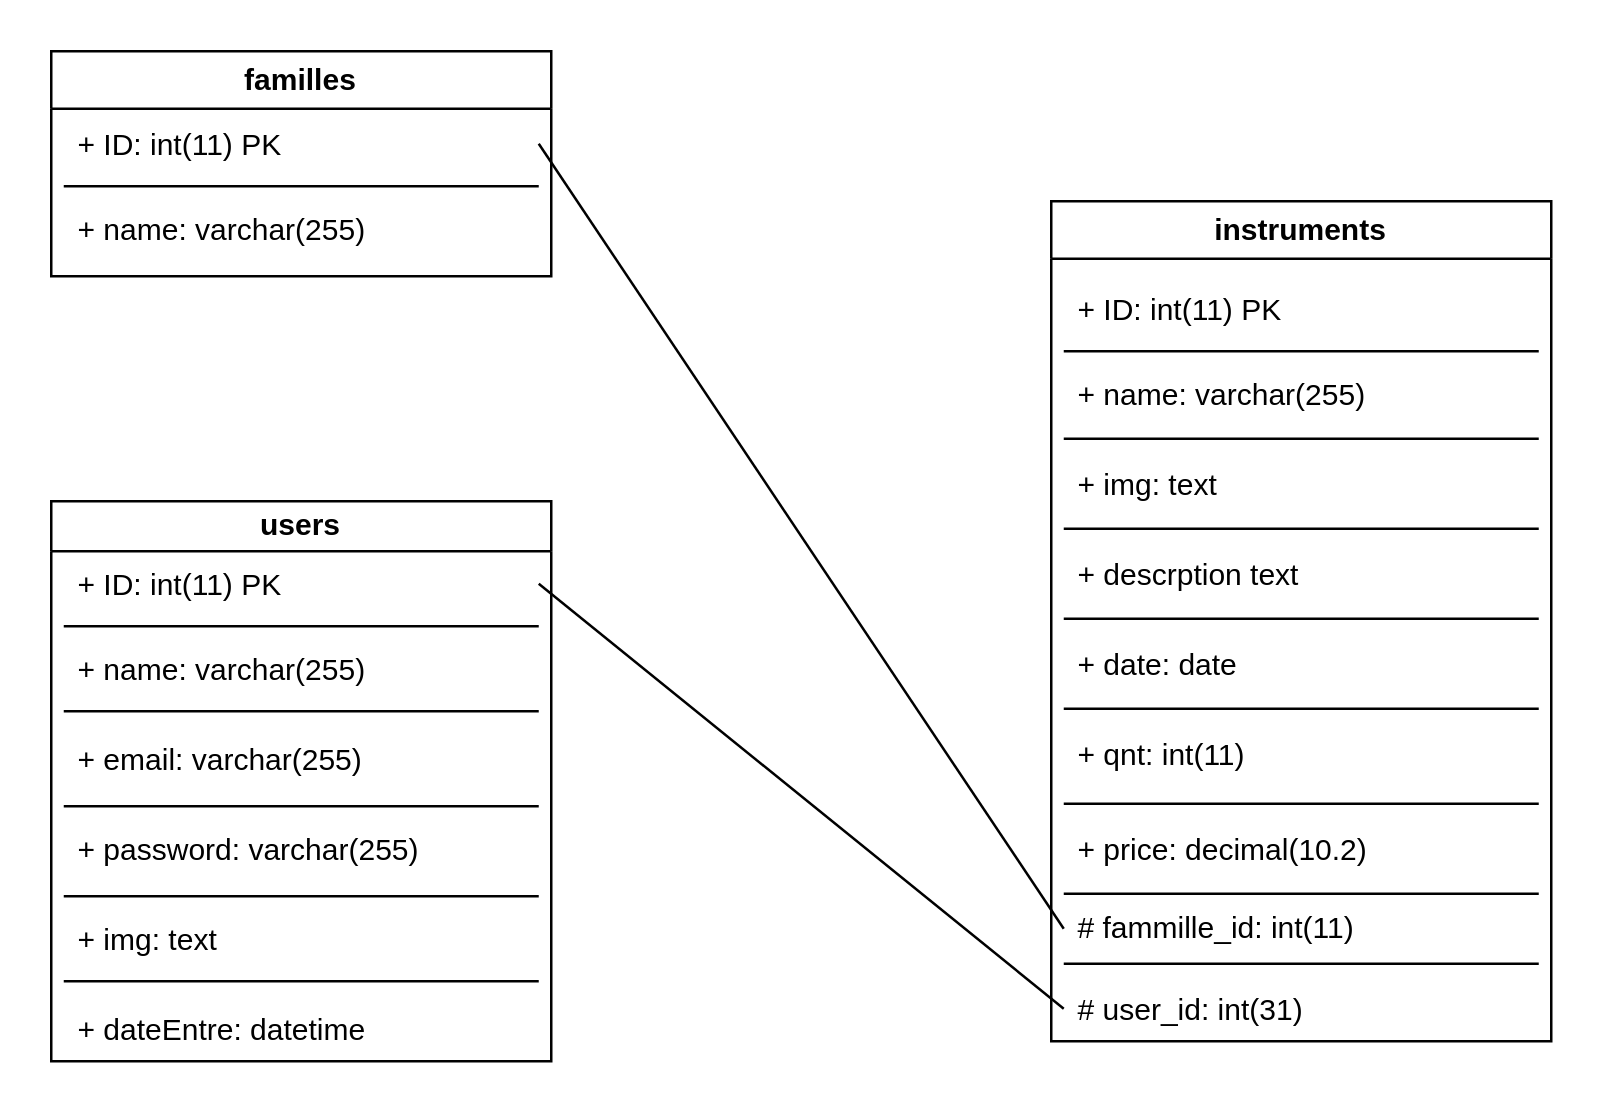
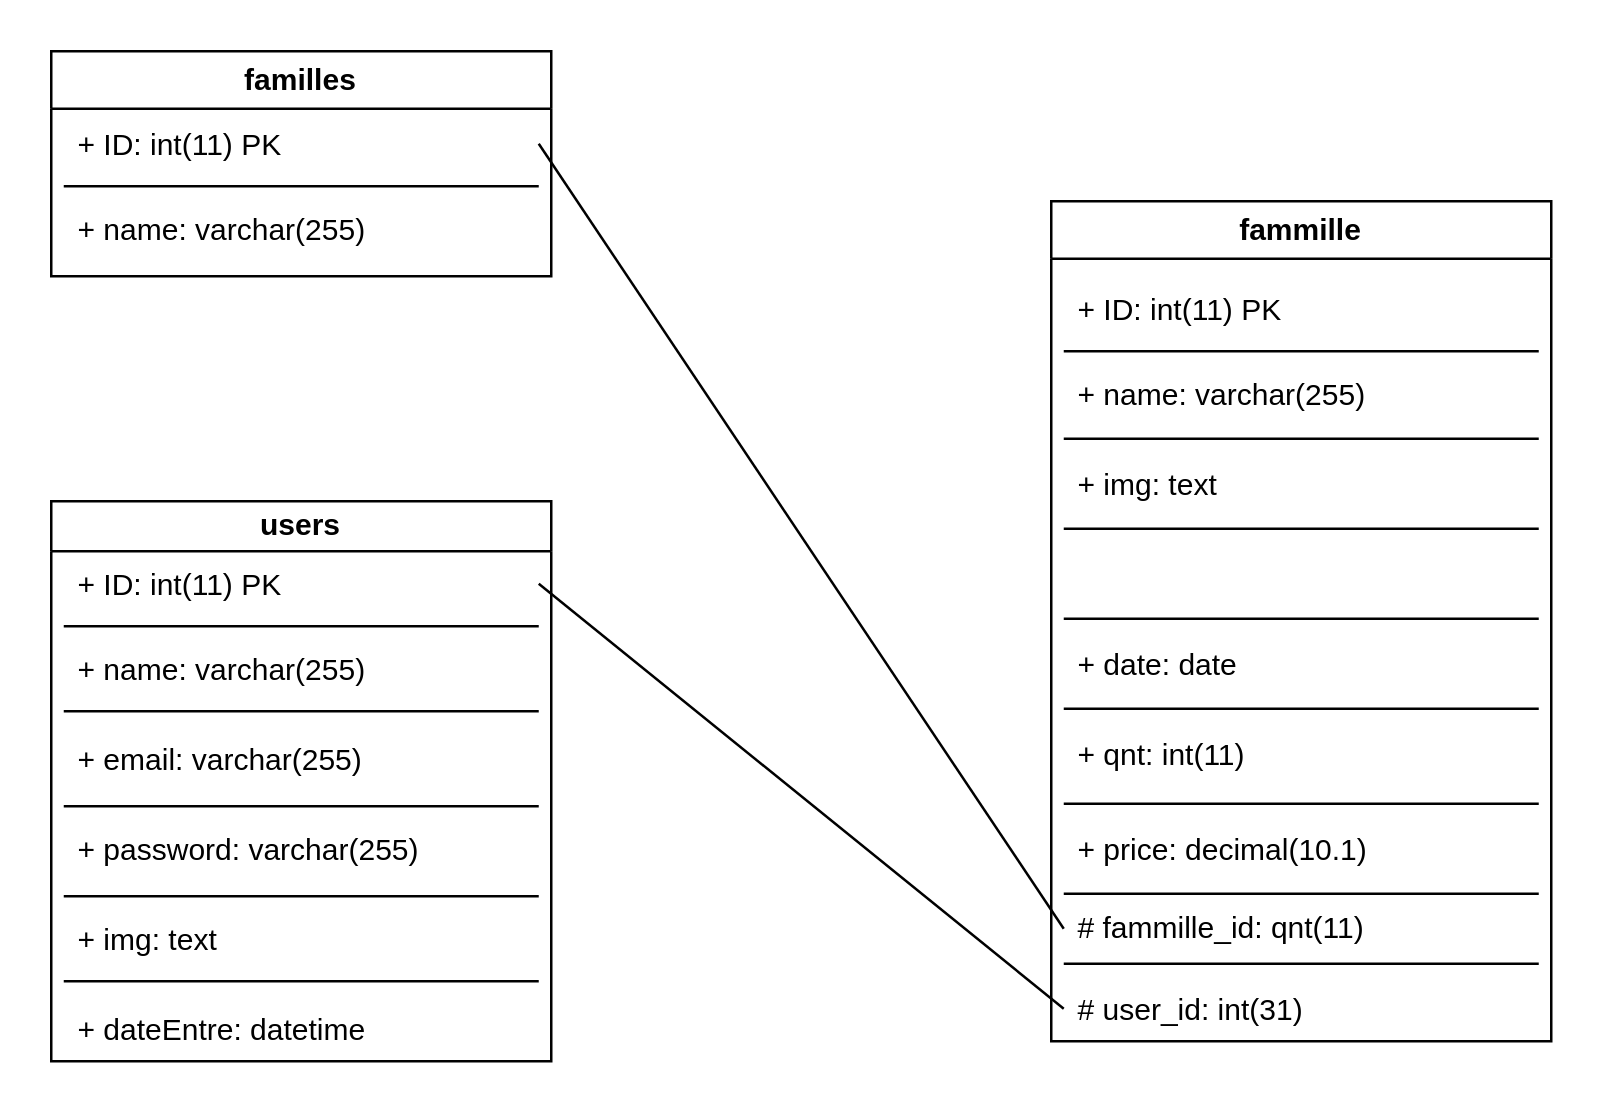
(1301, 231) -> (1301, 231)
(1301, 574) -> none
(1235, 850) -> (1235, 850)
(1235, 928) -> (1239, 928)
